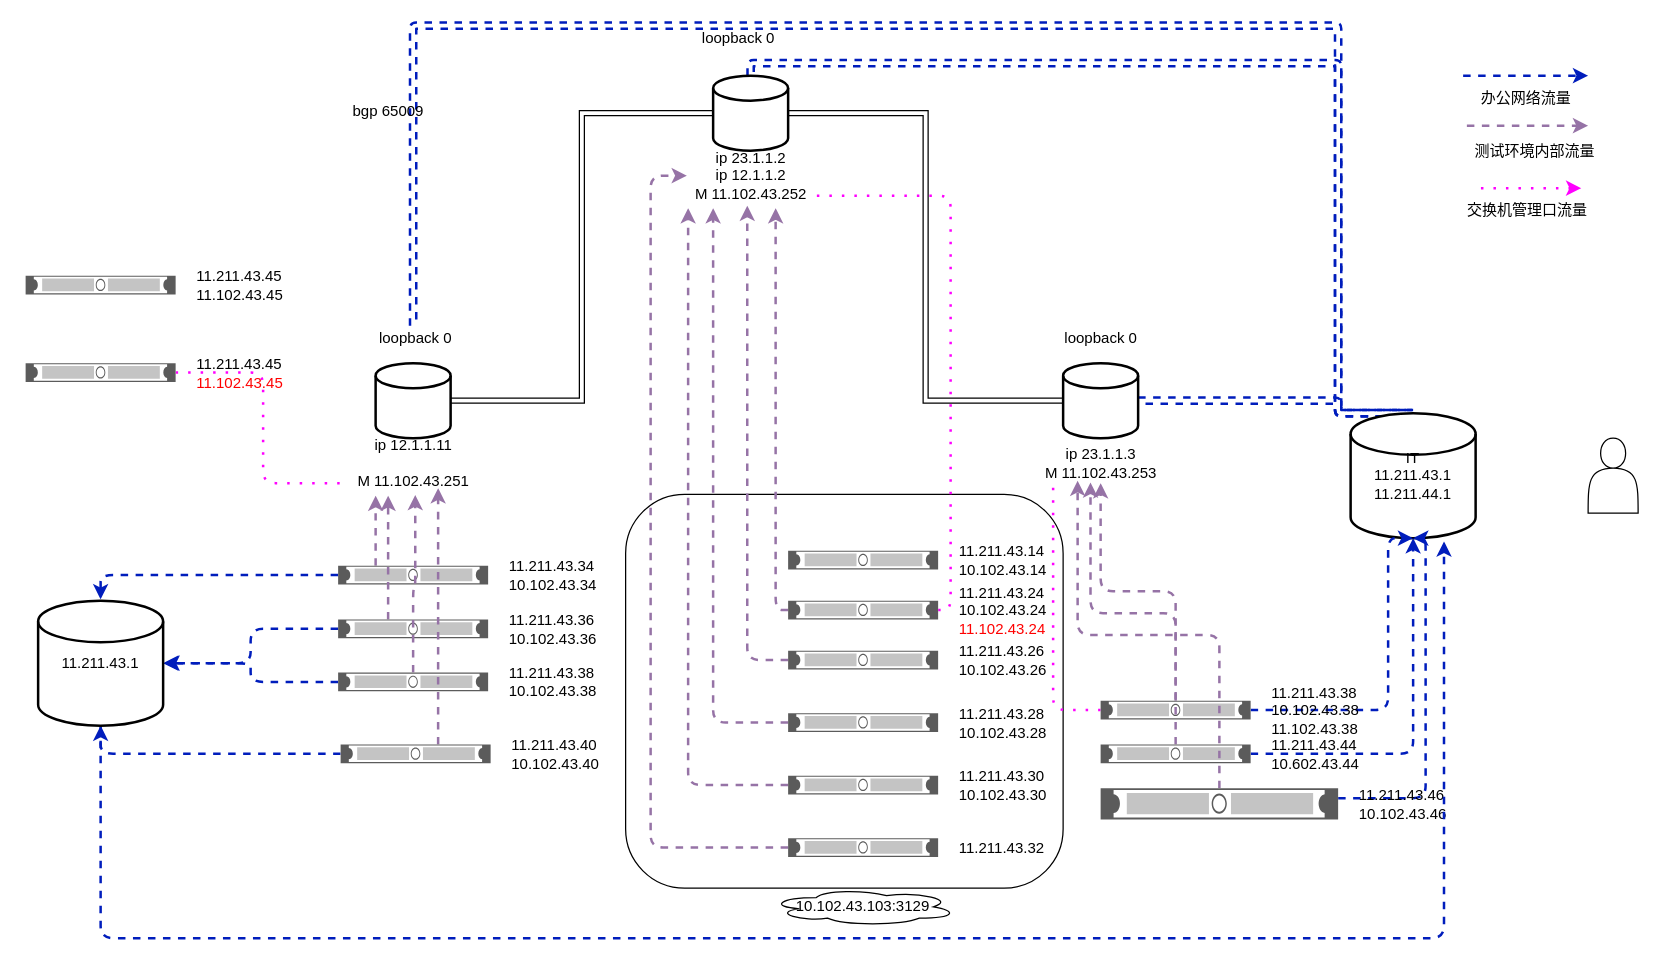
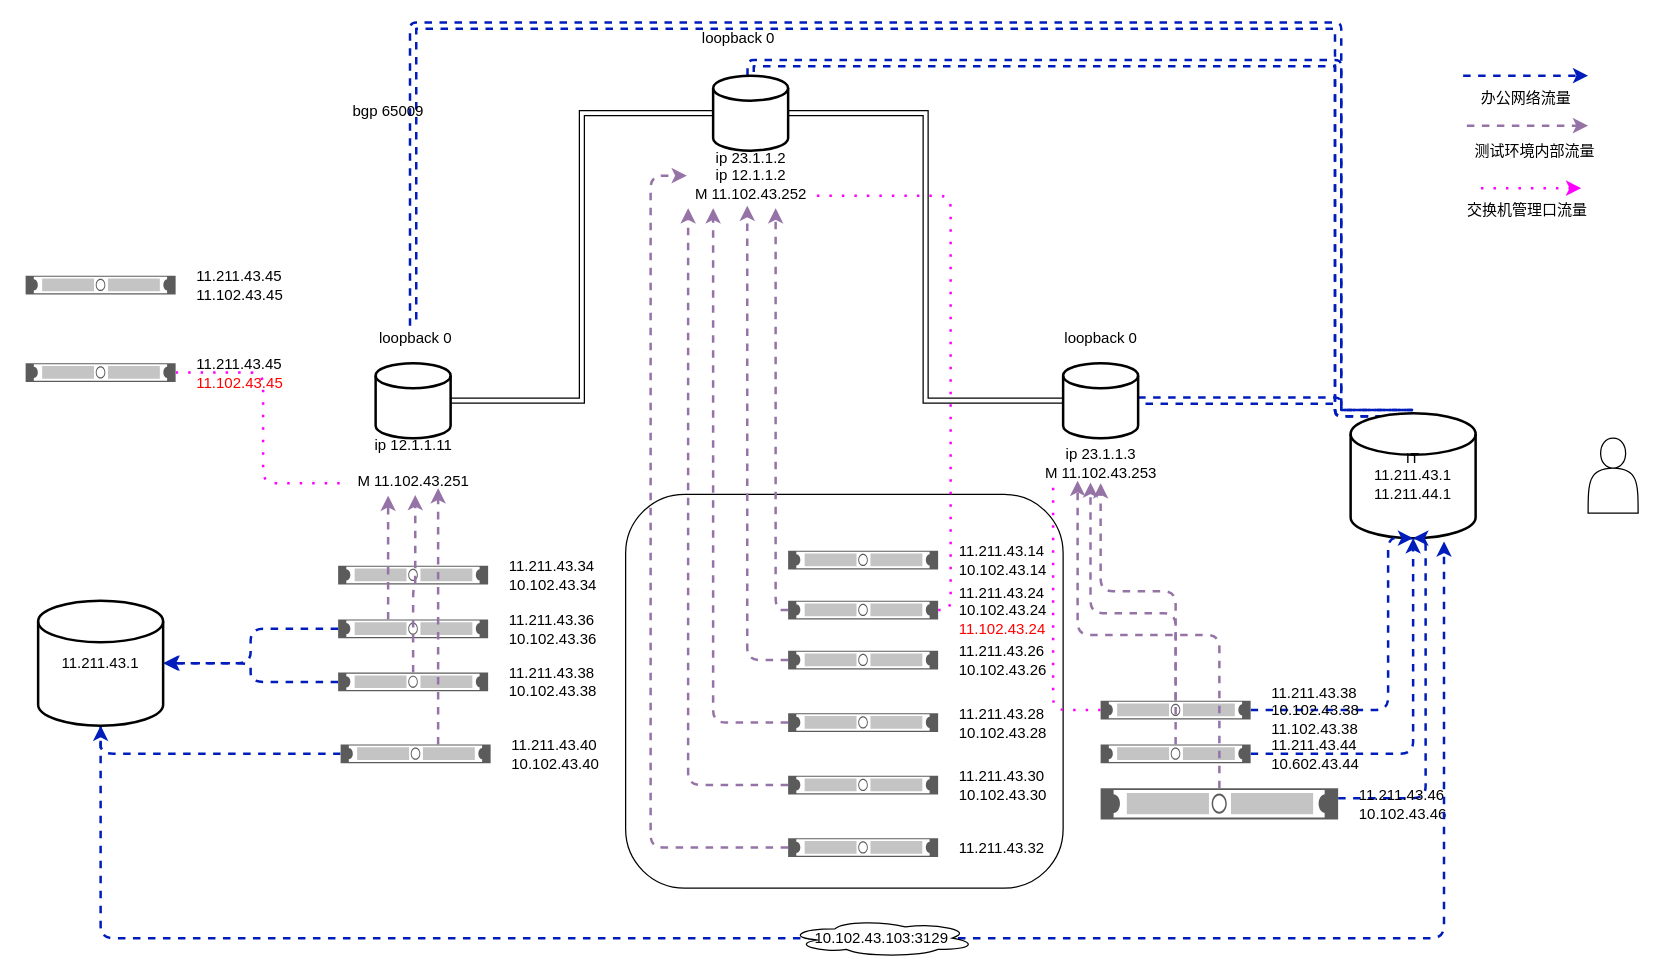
(376, 537) -> none
(216, 575) -> none
(863, 907) -> (882, 938)
